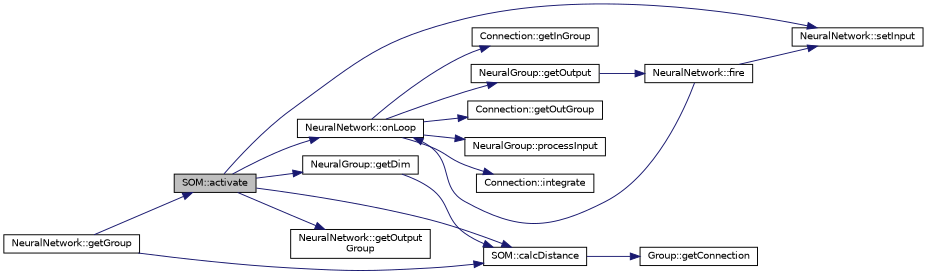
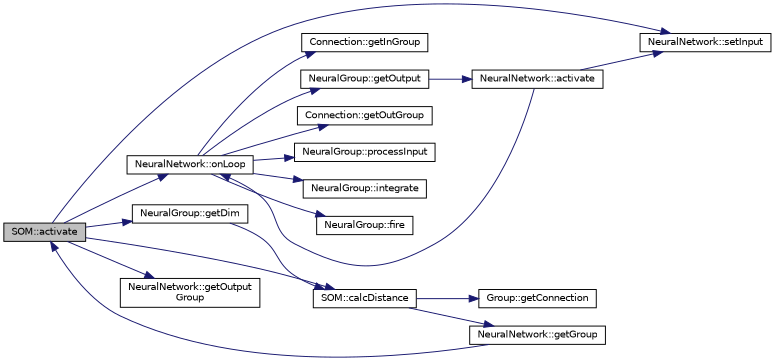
(699, 74) -> (538, 79)
(535, 183) -> (365, 189)
none -> (365, 225)
(306, 269) -> (446, 316)
